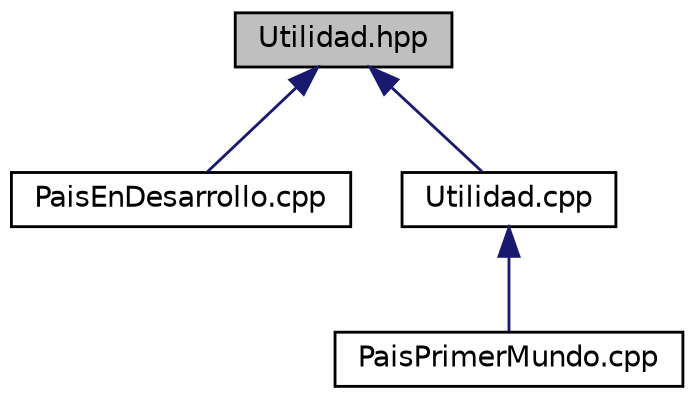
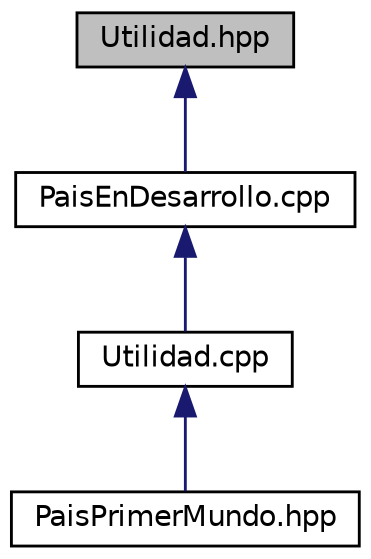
(437, 130) -> (185, 294)
(509, 359) -> (185, 519)
